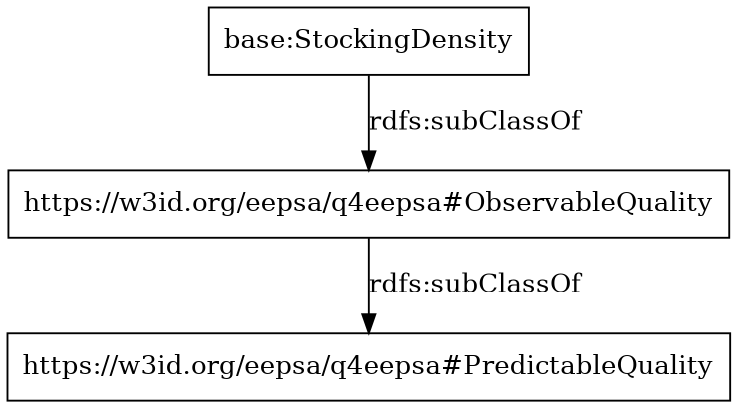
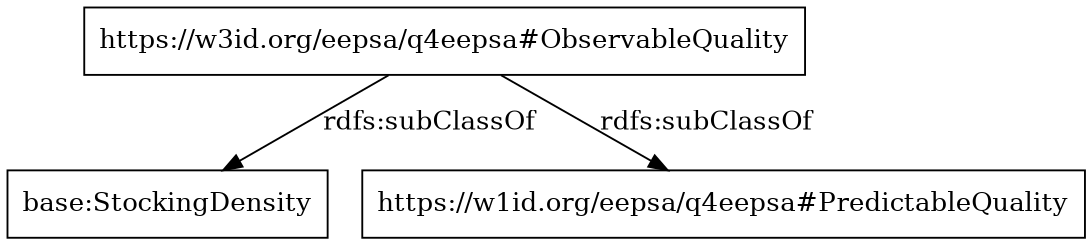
(369, 113) -> (314, 118)
(369, 367) -> (724, 204)
